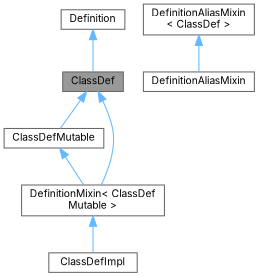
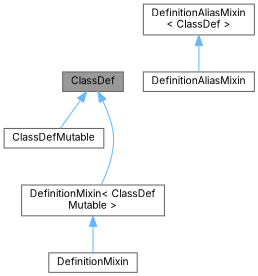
(93, 20) -> none
(75, 171) -> none
(93, 263) -> (93, 263)
